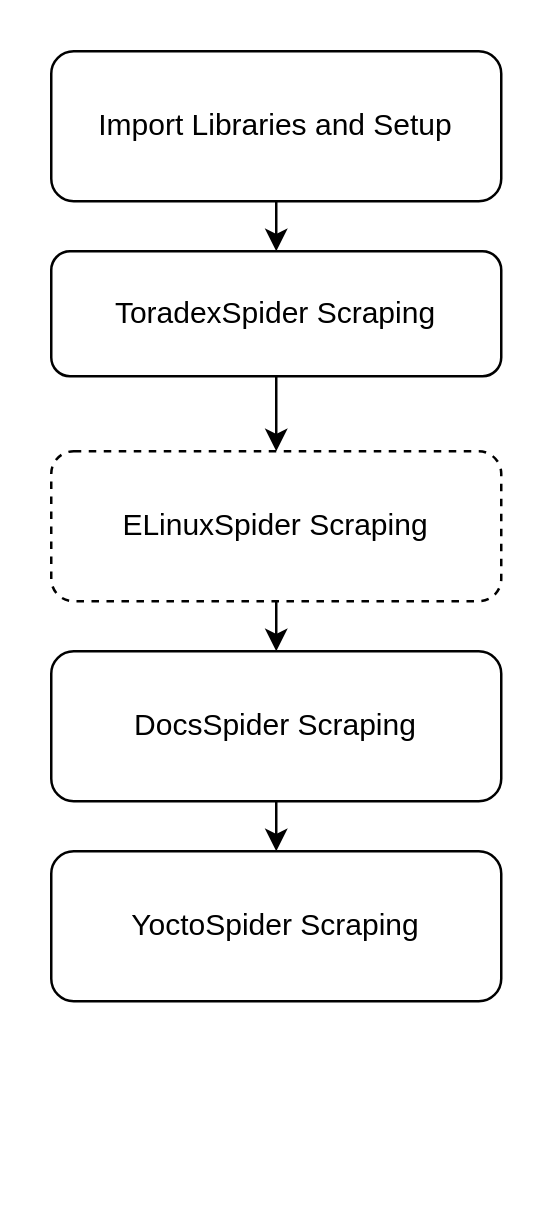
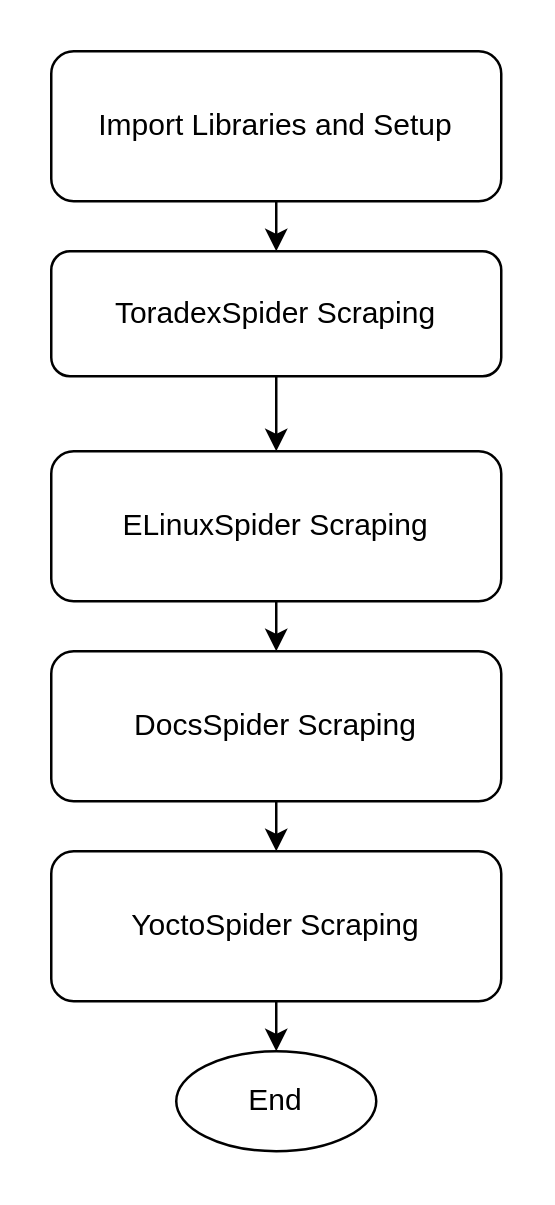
(276, 526) -> (276, 526)
none -> (276, 1018)
none -> (276, 1101)
